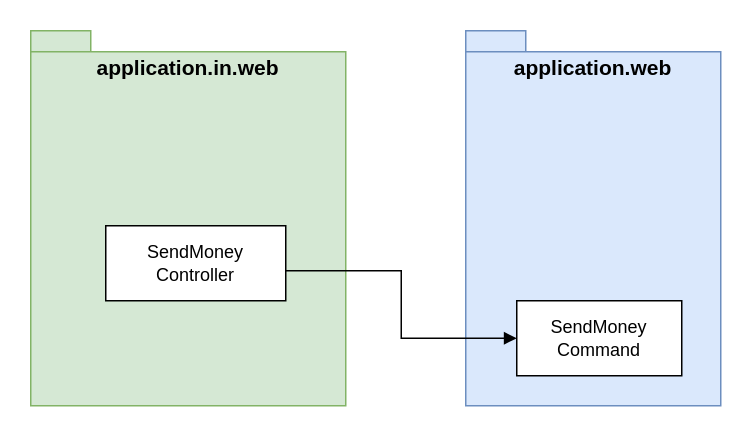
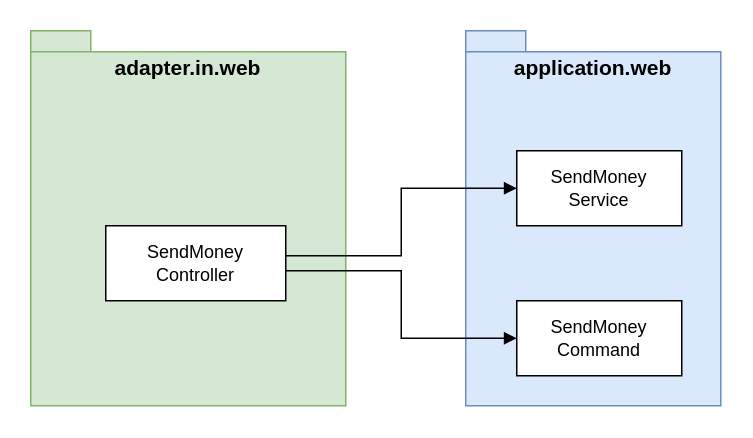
(188, 69) -> (188, 69)
none -> (599, 188)
none -> (401, 229)
